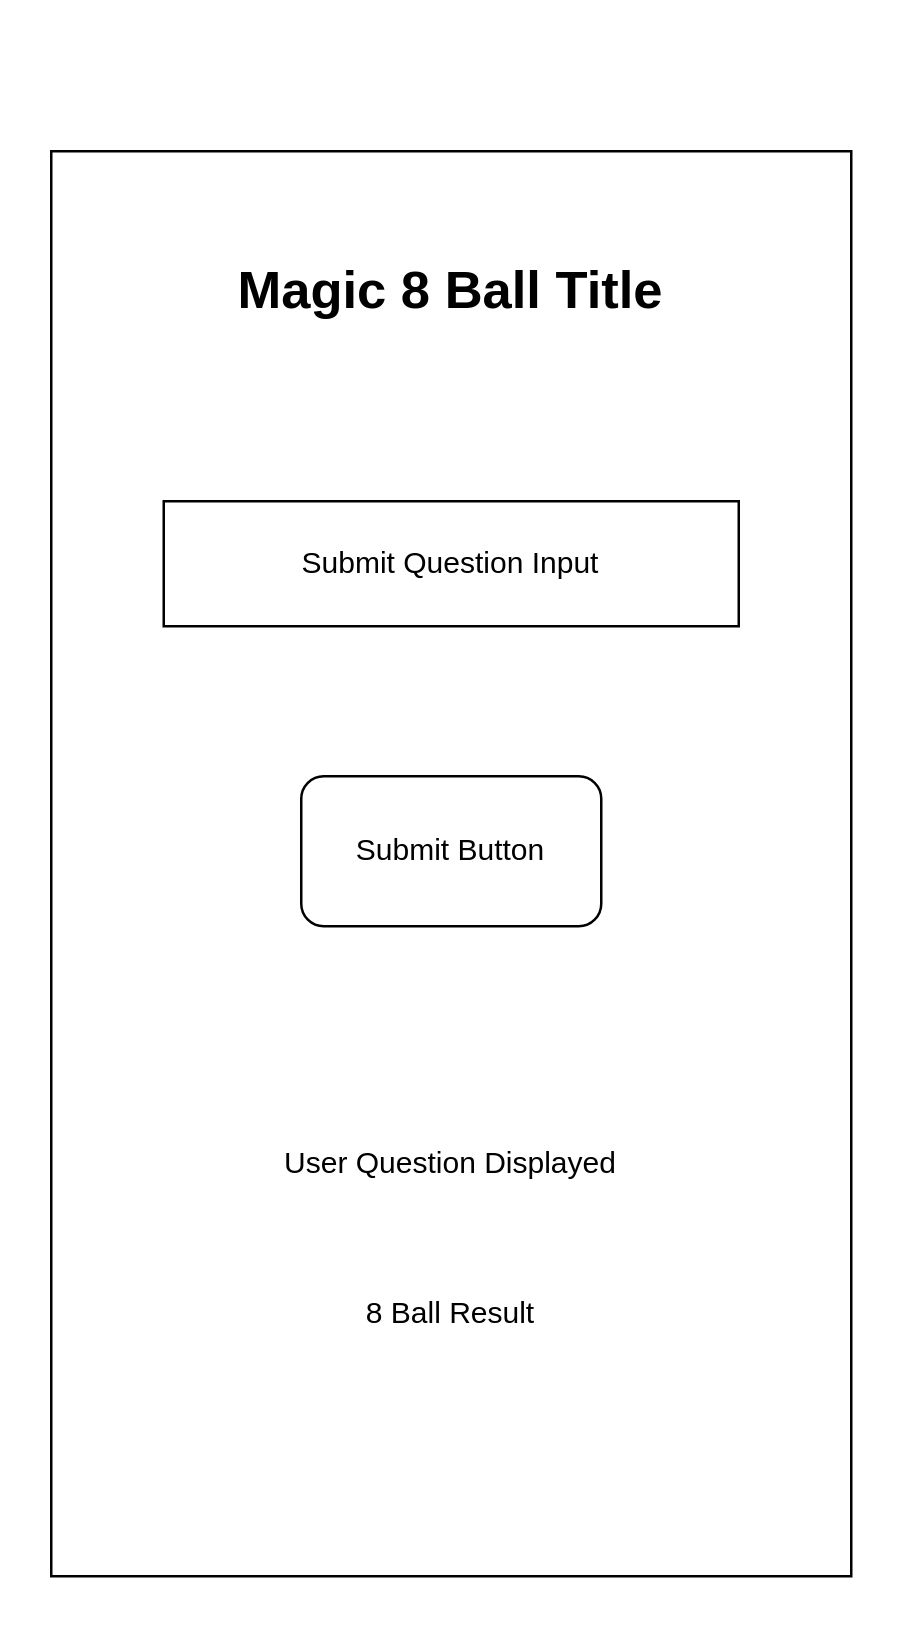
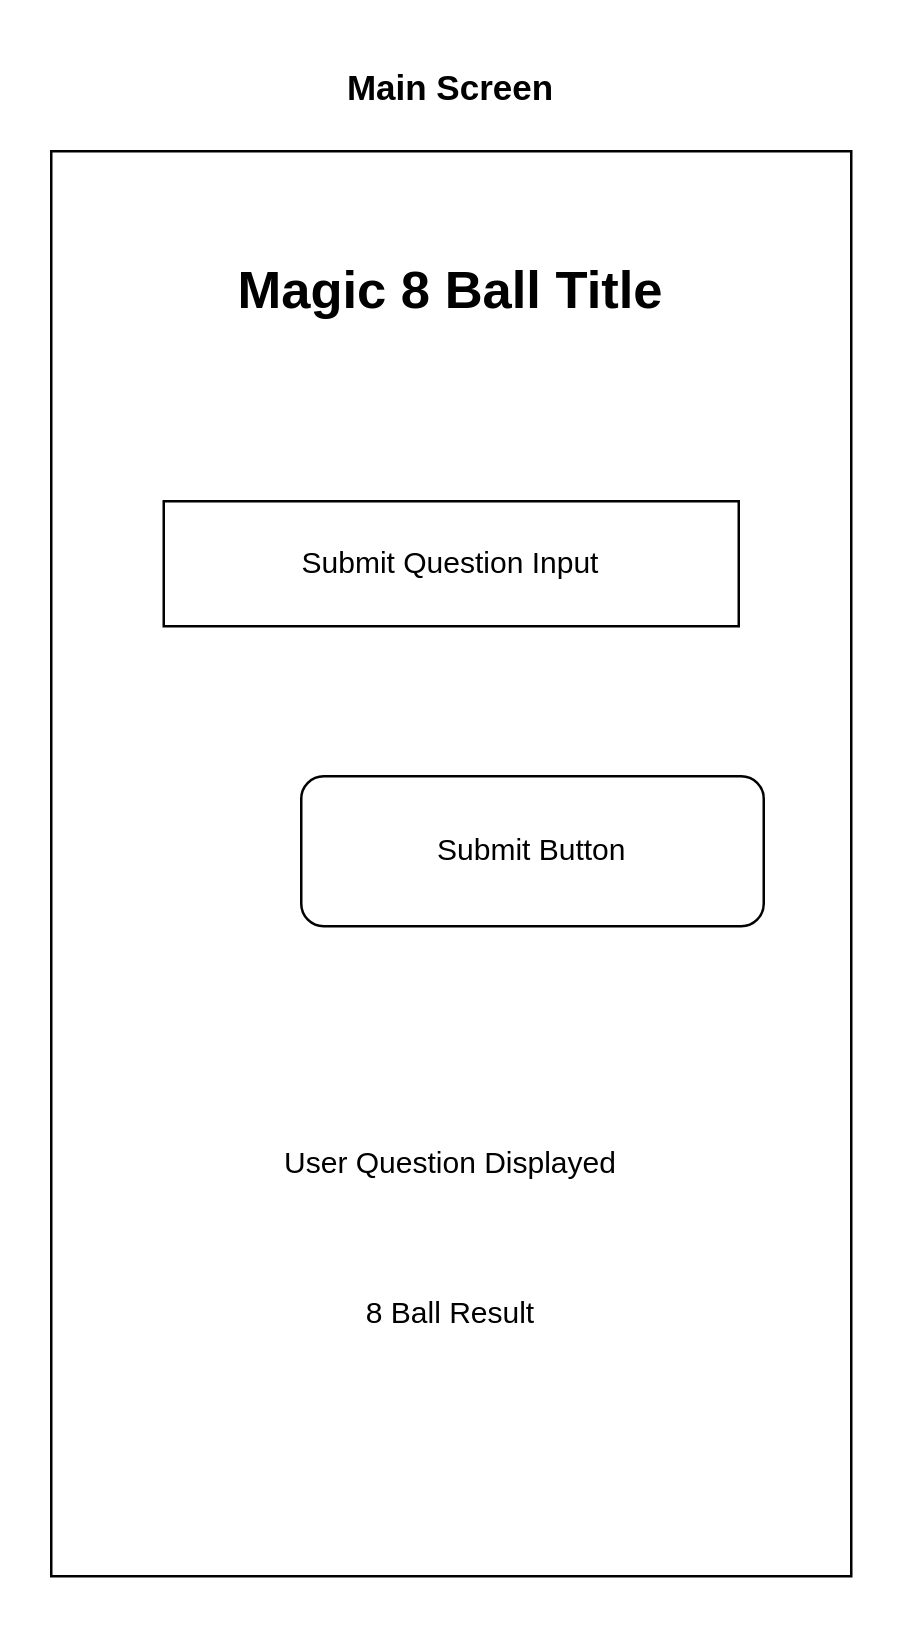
none -> (451, 89)
(451, 851) -> (533, 851)
